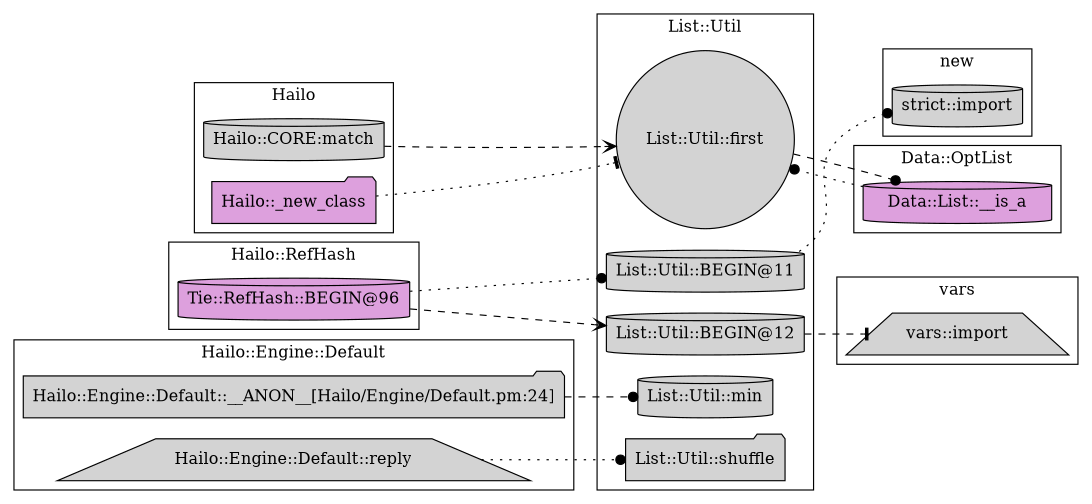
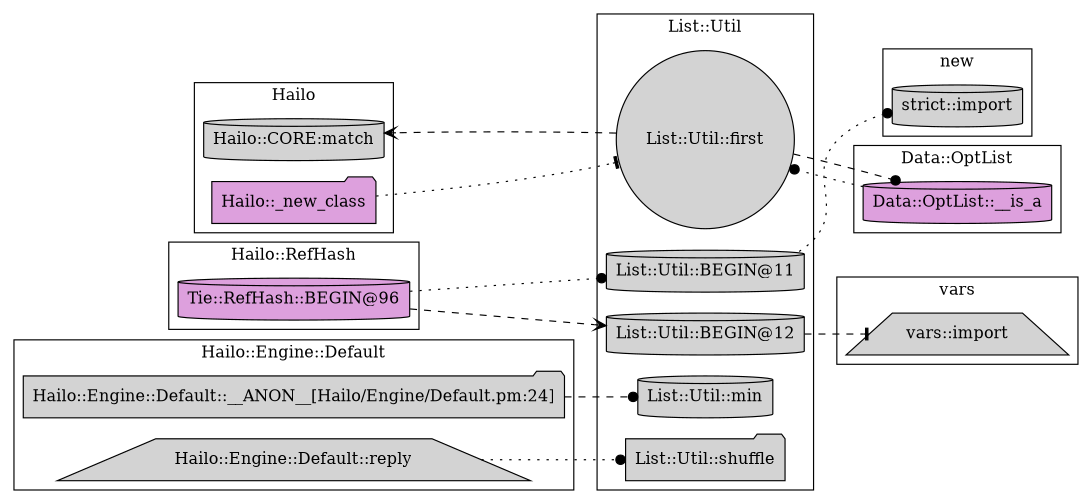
(494, 148) -> (506, 132)
(957, 203) -> (957, 203)
